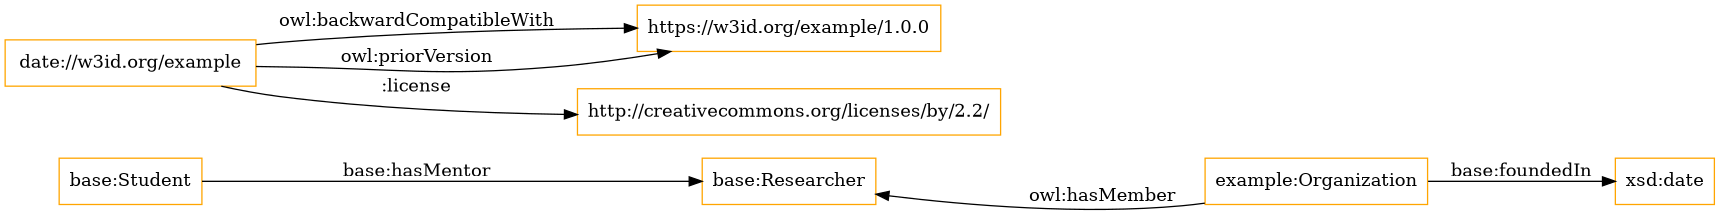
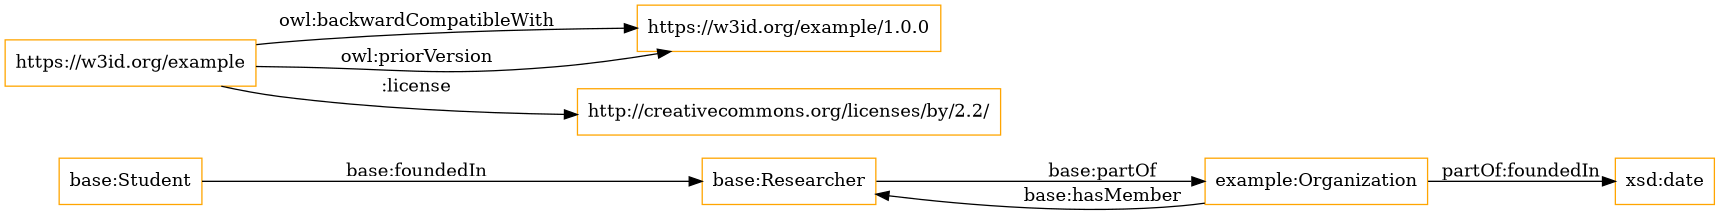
(131, 63) -> (131, 63)
(417, 172) -> (417, 172)
(1521, 172) -> (1521, 172)
none -> (1034, 181)
(1103, 196) -> (1103, 196)
